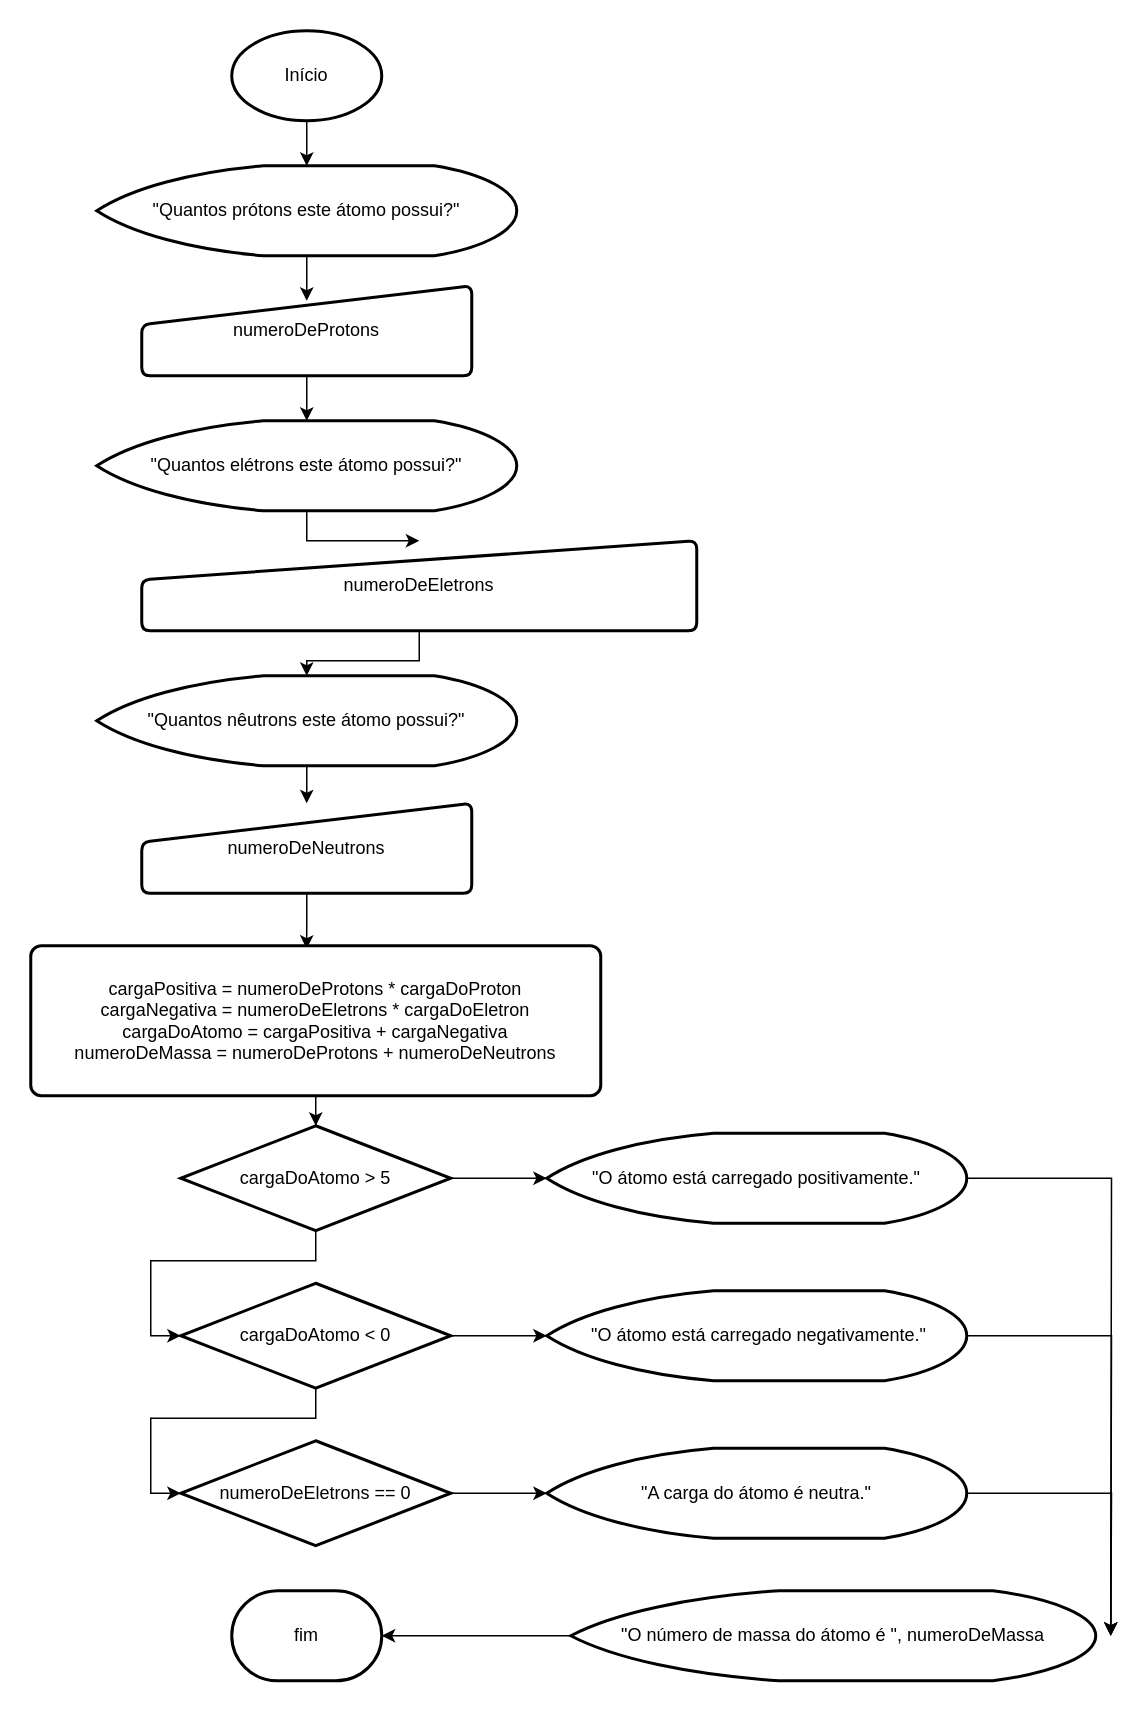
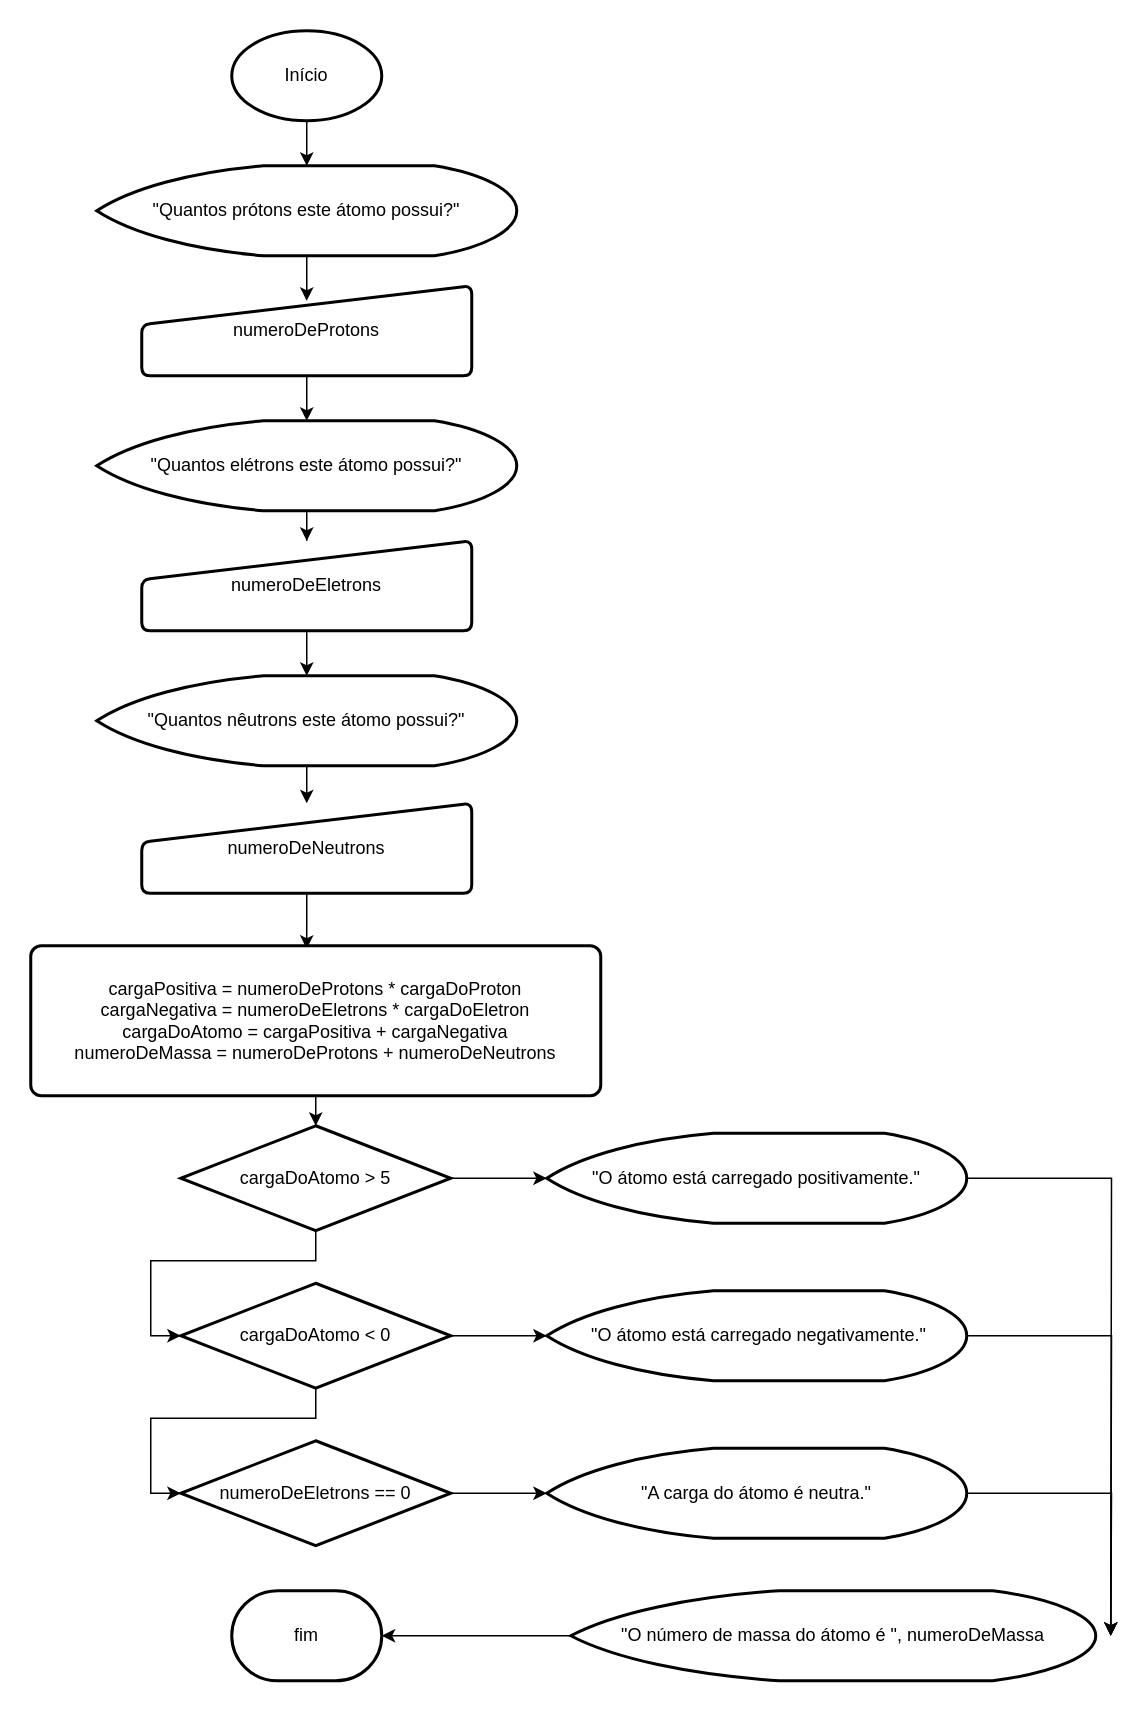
(419, 586) -> (307, 586)
